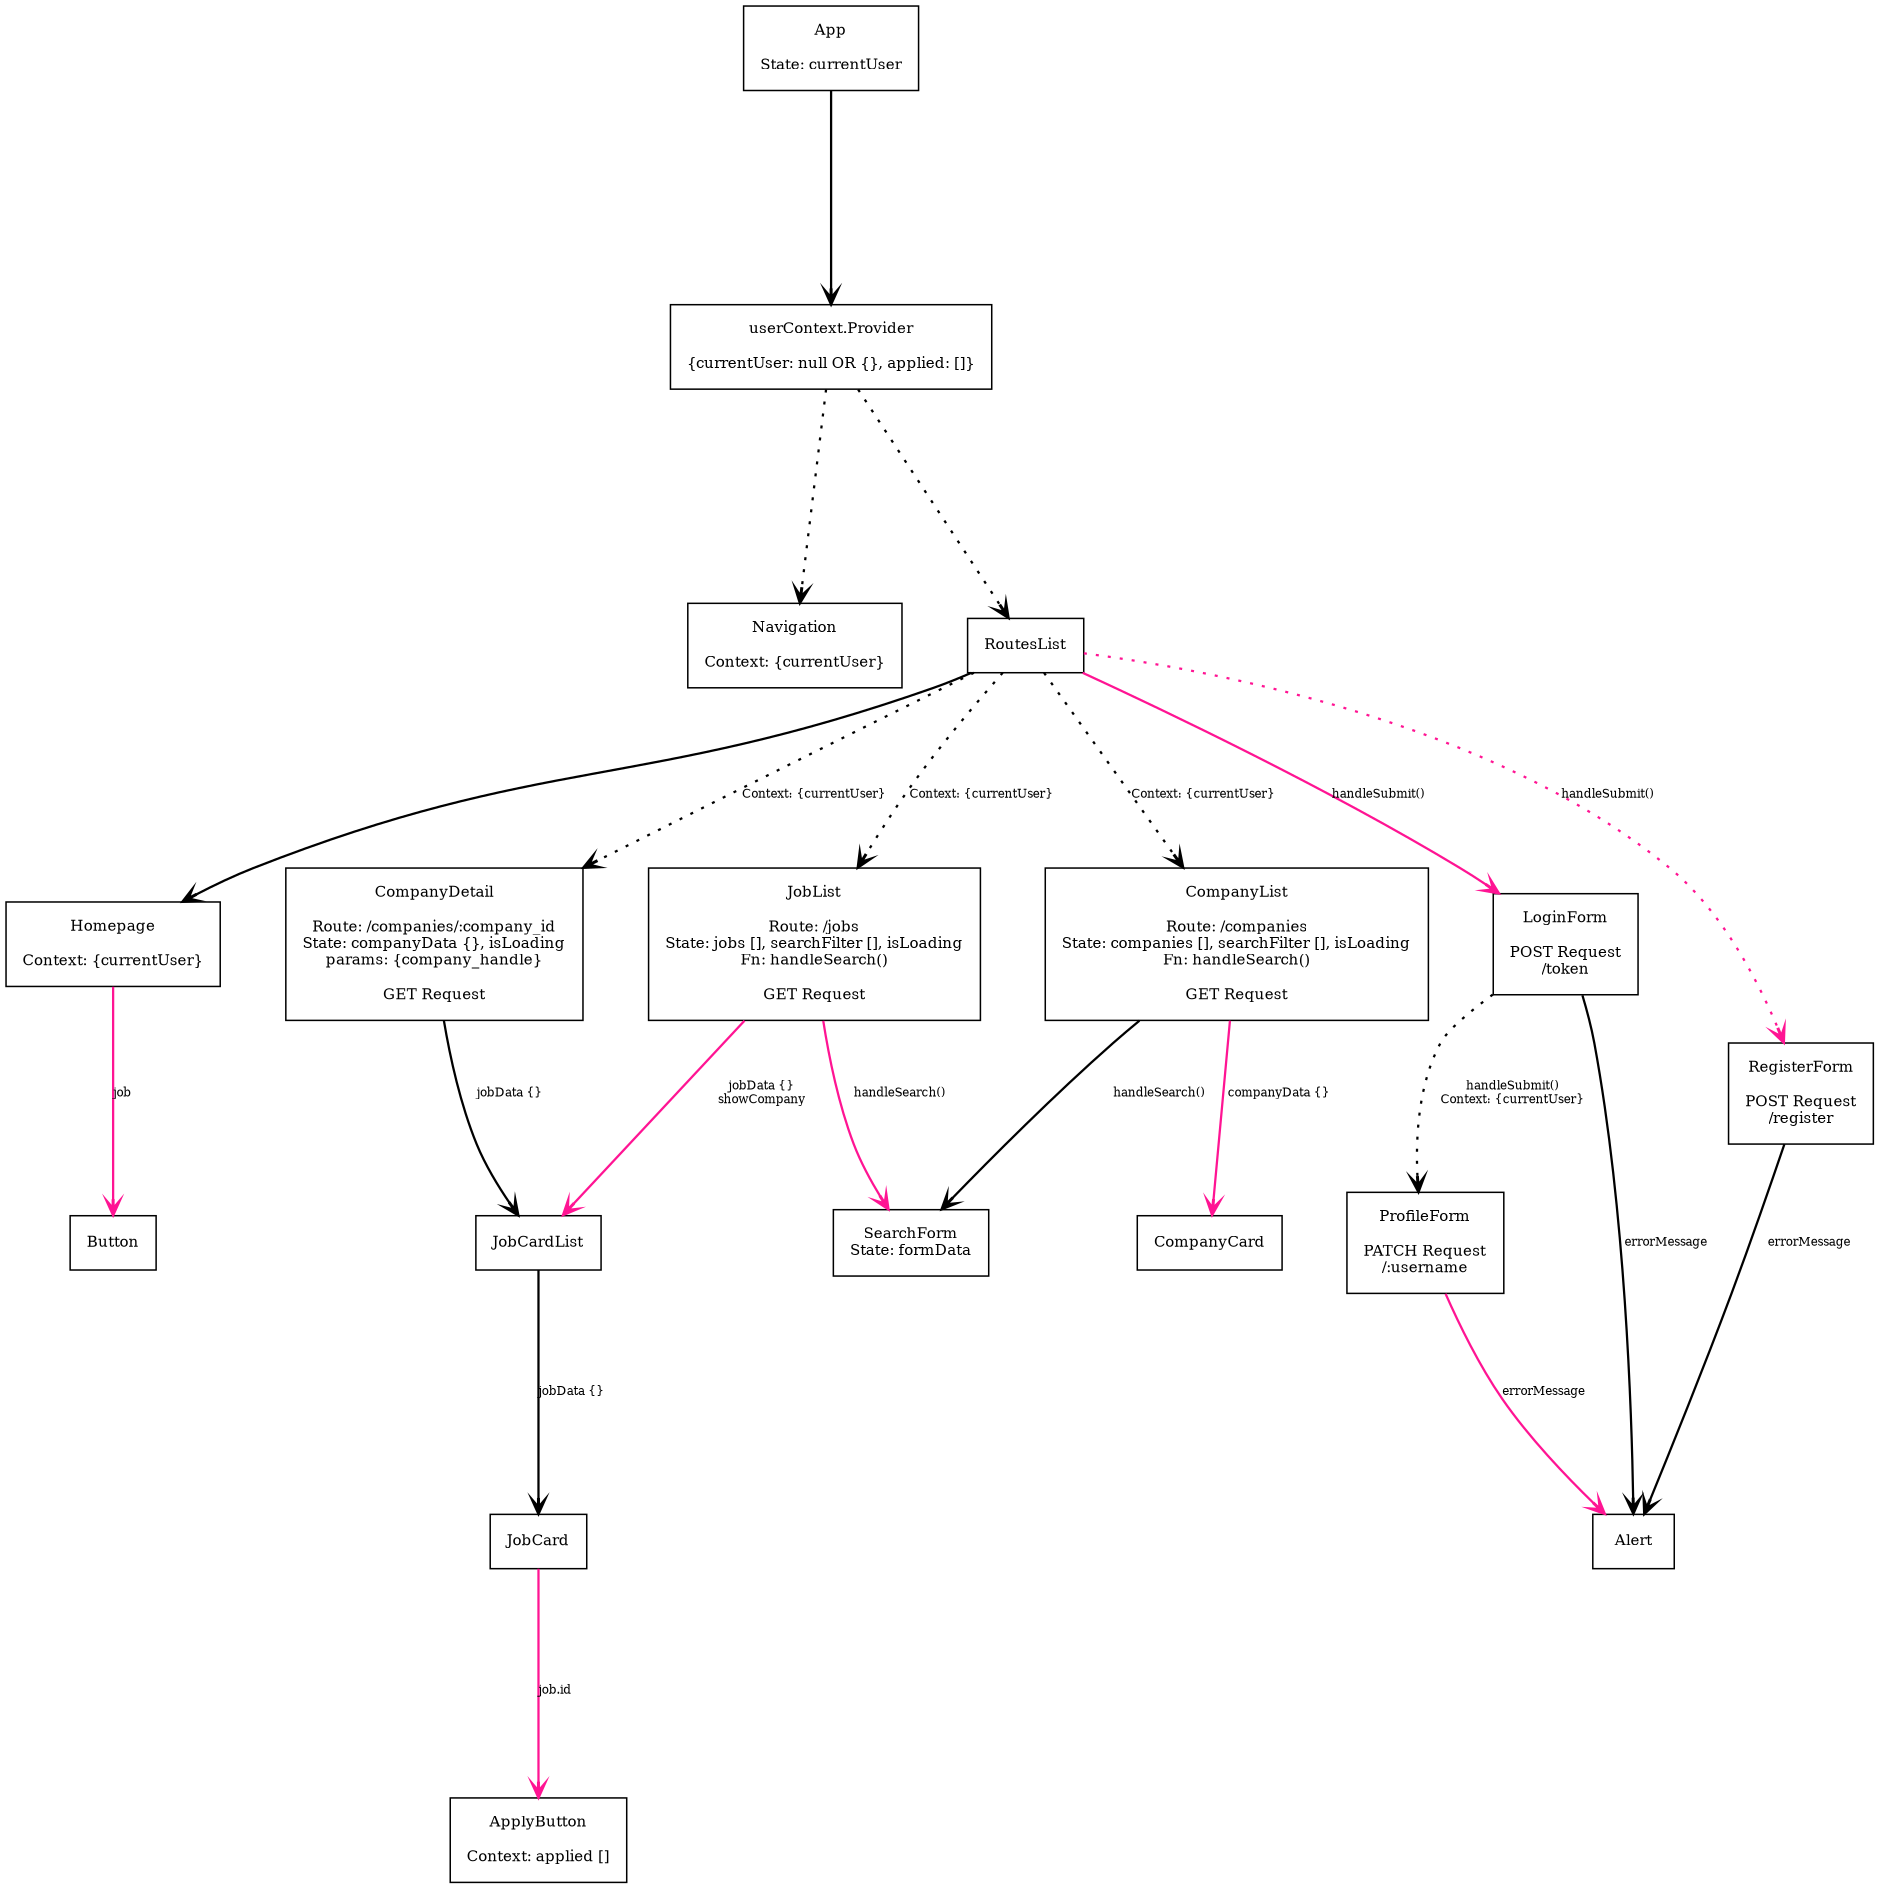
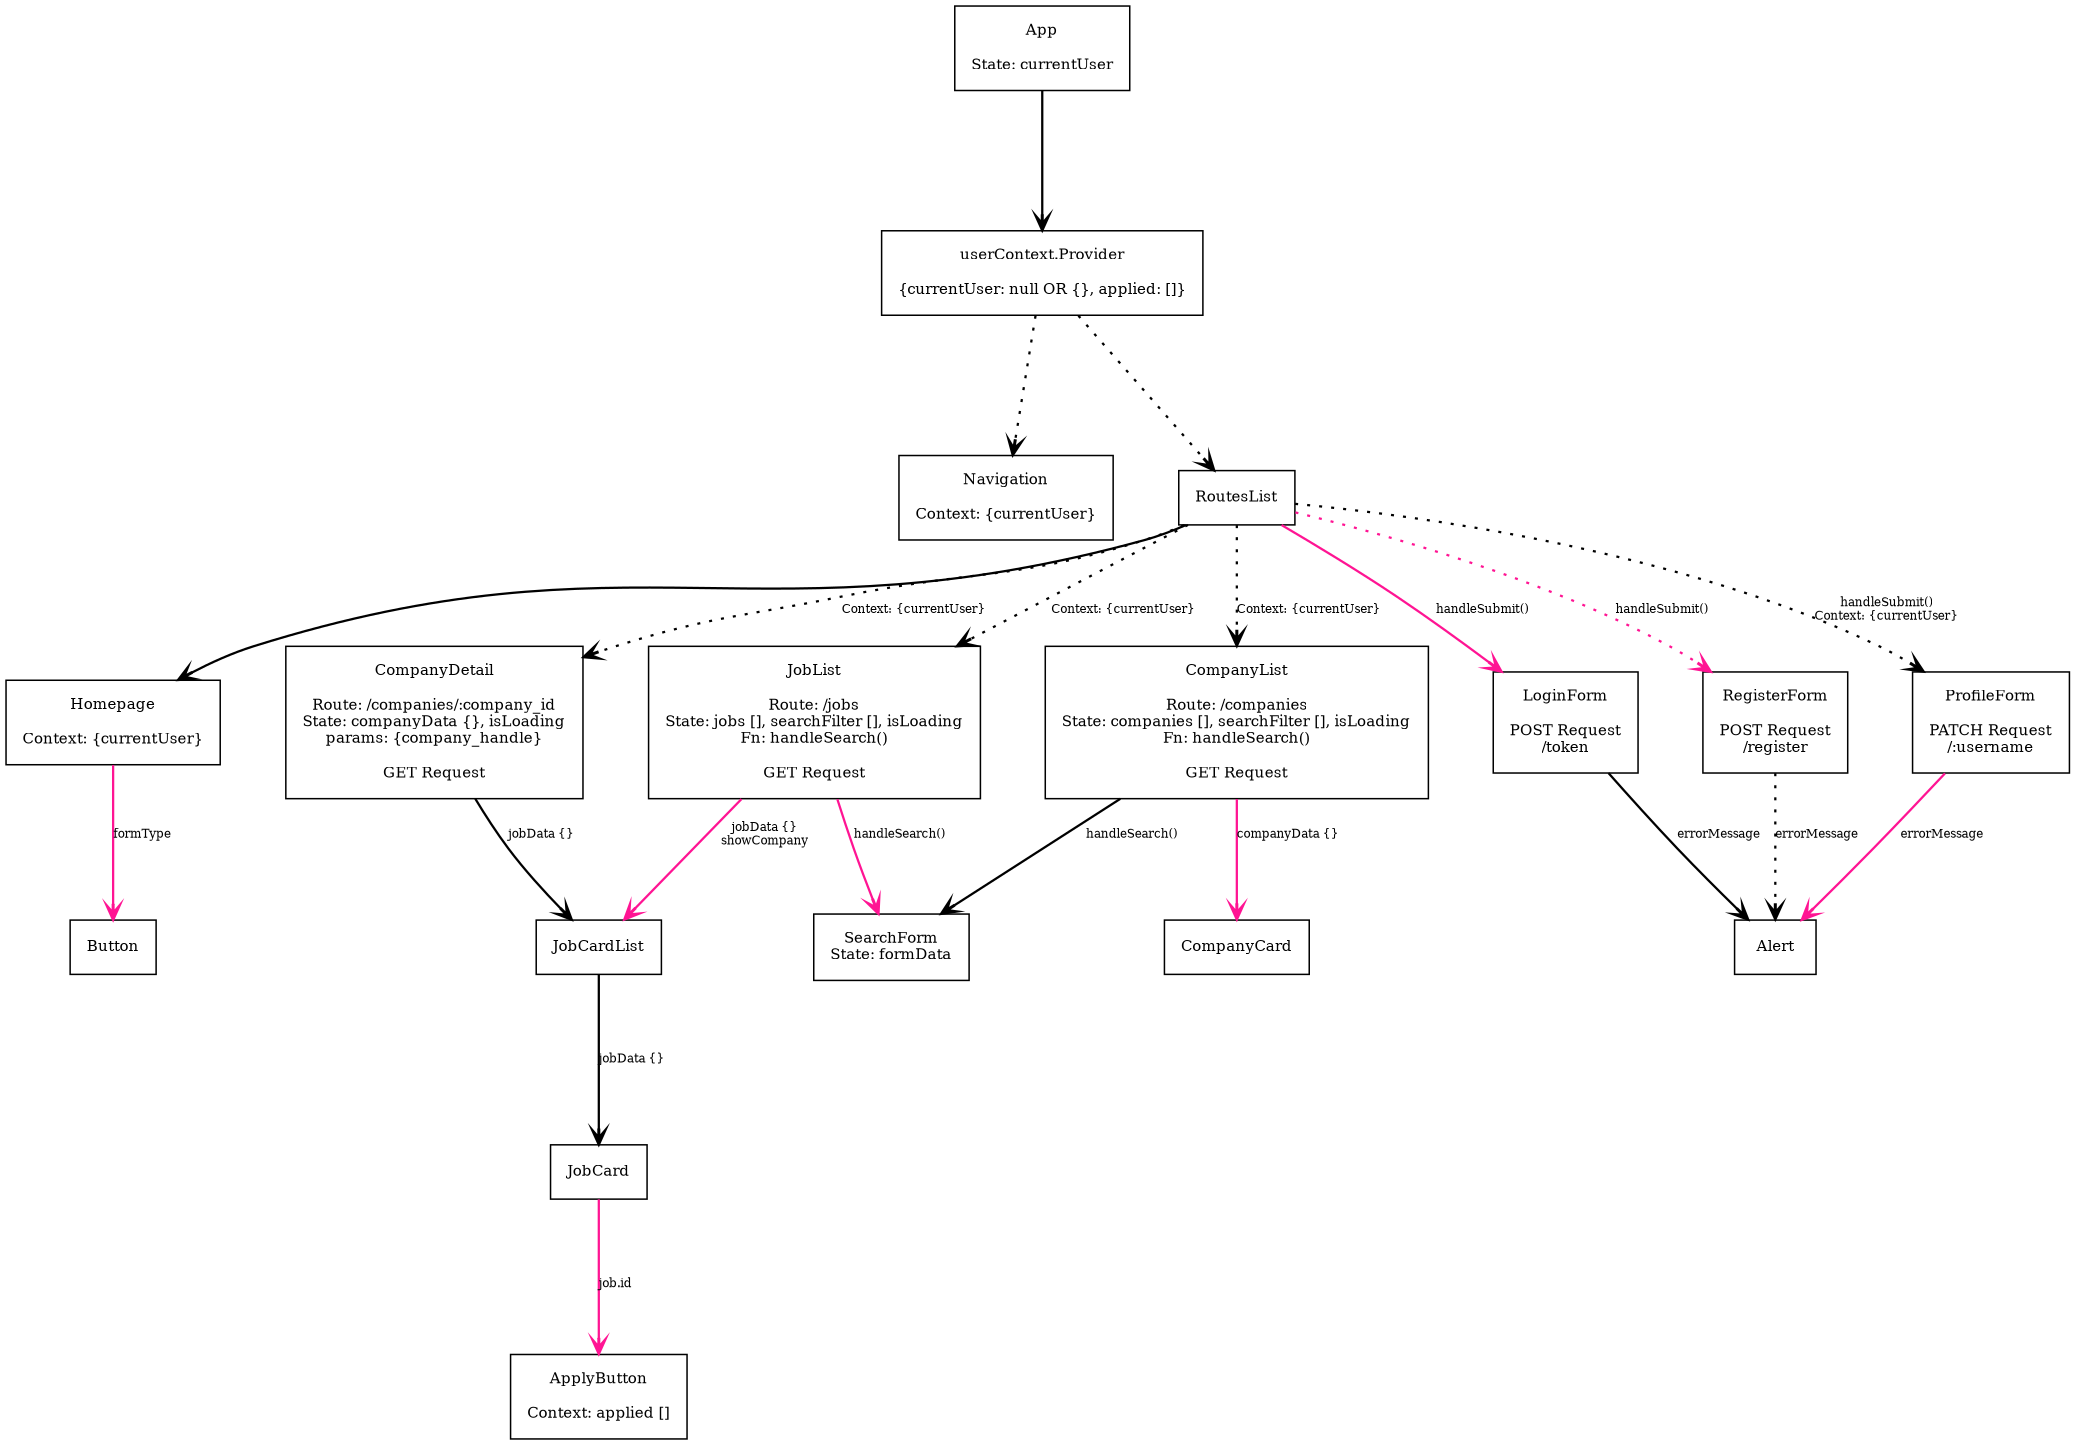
(1428, 1073) -> (1611, 556)
(123, 1094) -> (143, 835)
(1720, 1323) -> (1775, 839)
